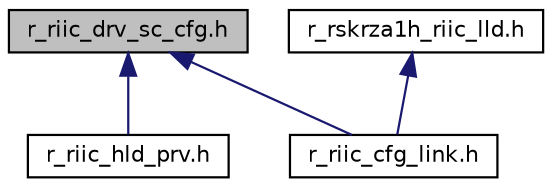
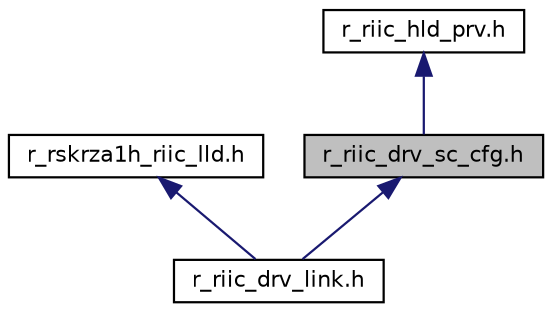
(128, 105) -> (424, 105)
(394, 156) -> (279, 281)
